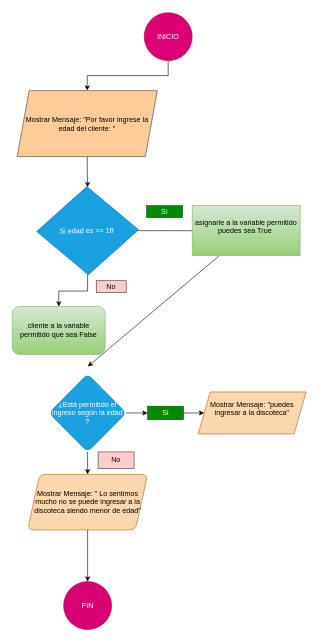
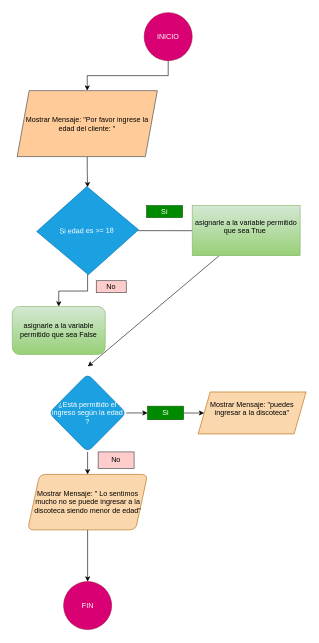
(246, 231) -> (246, 231)
(59, 330) -> (59, 330)
